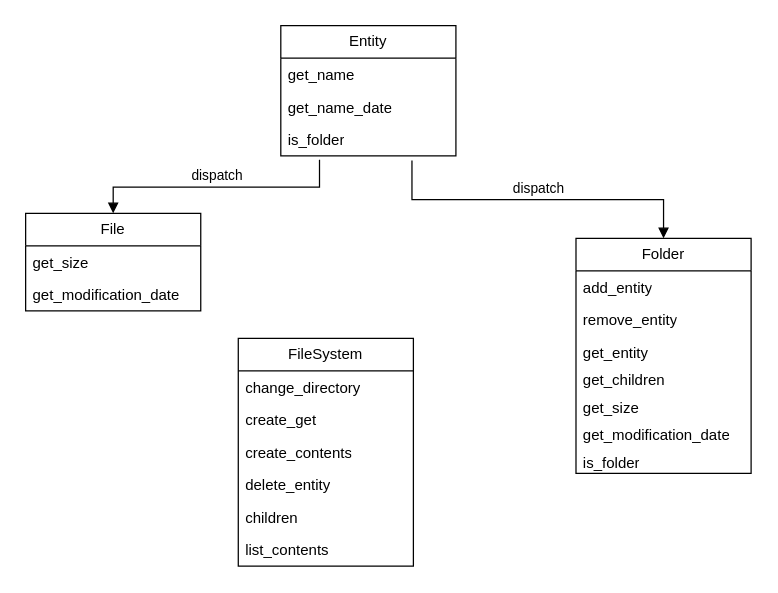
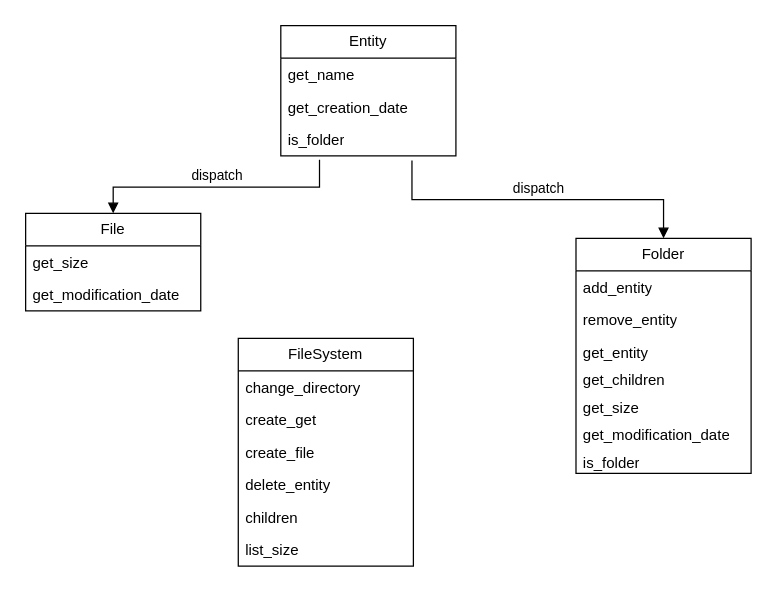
(343, 108) -> (358, 108)
(309, 453) -> (288, 453)
(296, 551) -> (278, 551)
